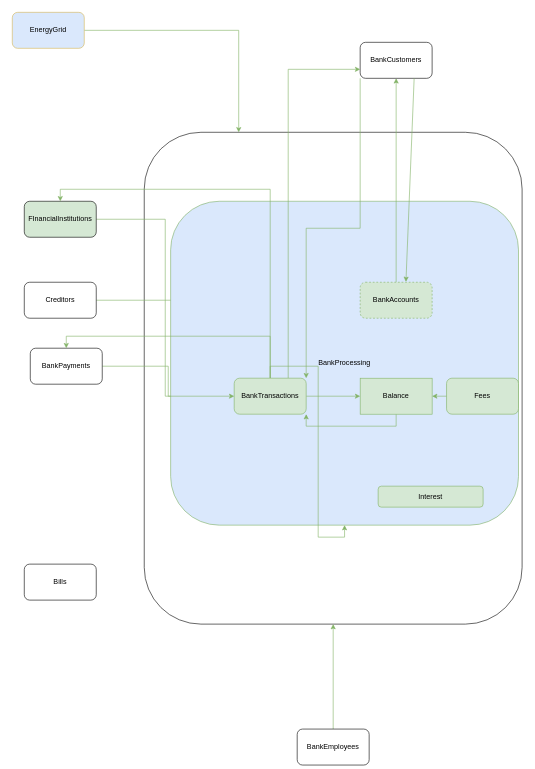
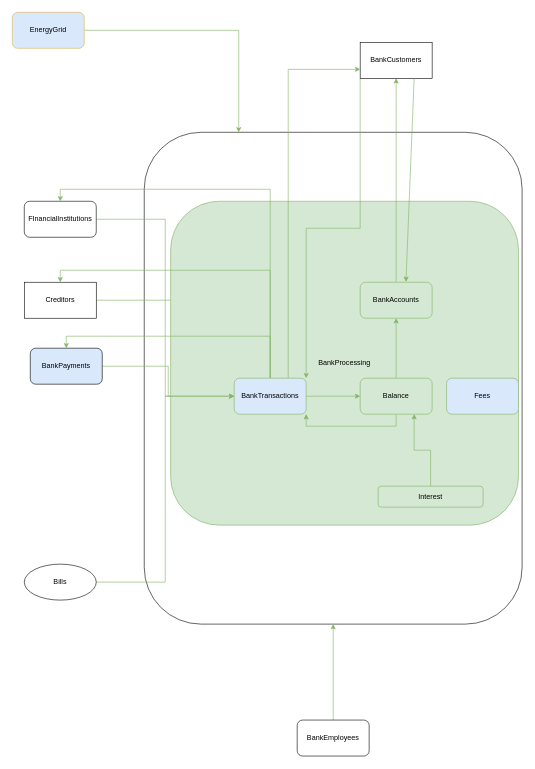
(396, 60) -> (396, 60)
(60, 219) -> (60, 219)
(60, 300) -> (60, 300)
(396, 300) -> (396, 300)
none -> (396, 350)
(345, 363) -> (345, 363)
(66, 366) -> (66, 366)
(270, 396) -> (270, 396)
(396, 396) -> (396, 396)
(437, 396) -> none
(483, 396) -> (483, 396)
none -> (425, 450)
none -> (165, 525)
(345, 535) -> (219, 270)
(60, 582) -> (60, 582)
(333, 747) -> (333, 738)
